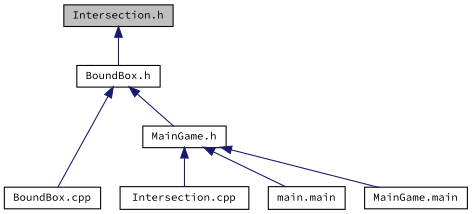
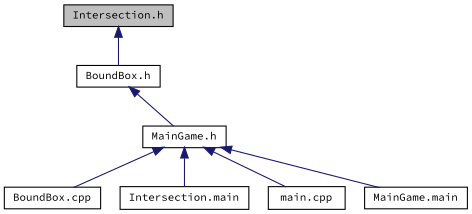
(83, 142) -> (114, 170)
(184, 198) -> (184, 198)
(307, 198) -> (307, 198)
